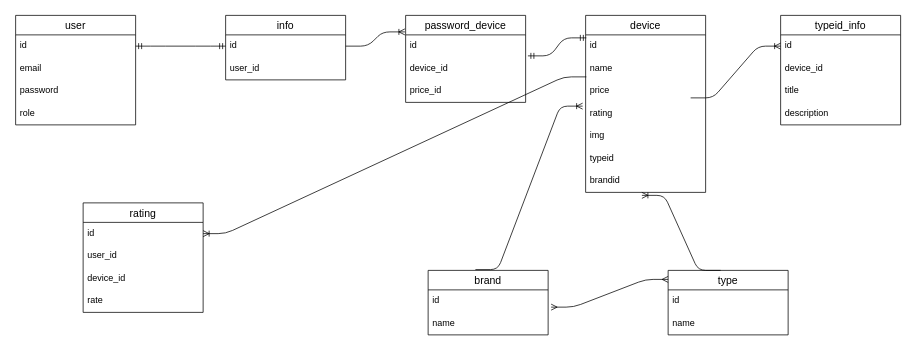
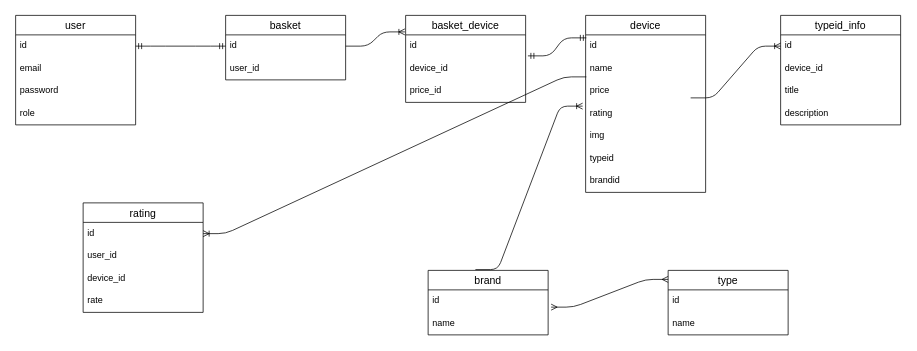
(285, 26) -> (285, 26)
(465, 26) -> (465, 26)
(678, 225) -> none
